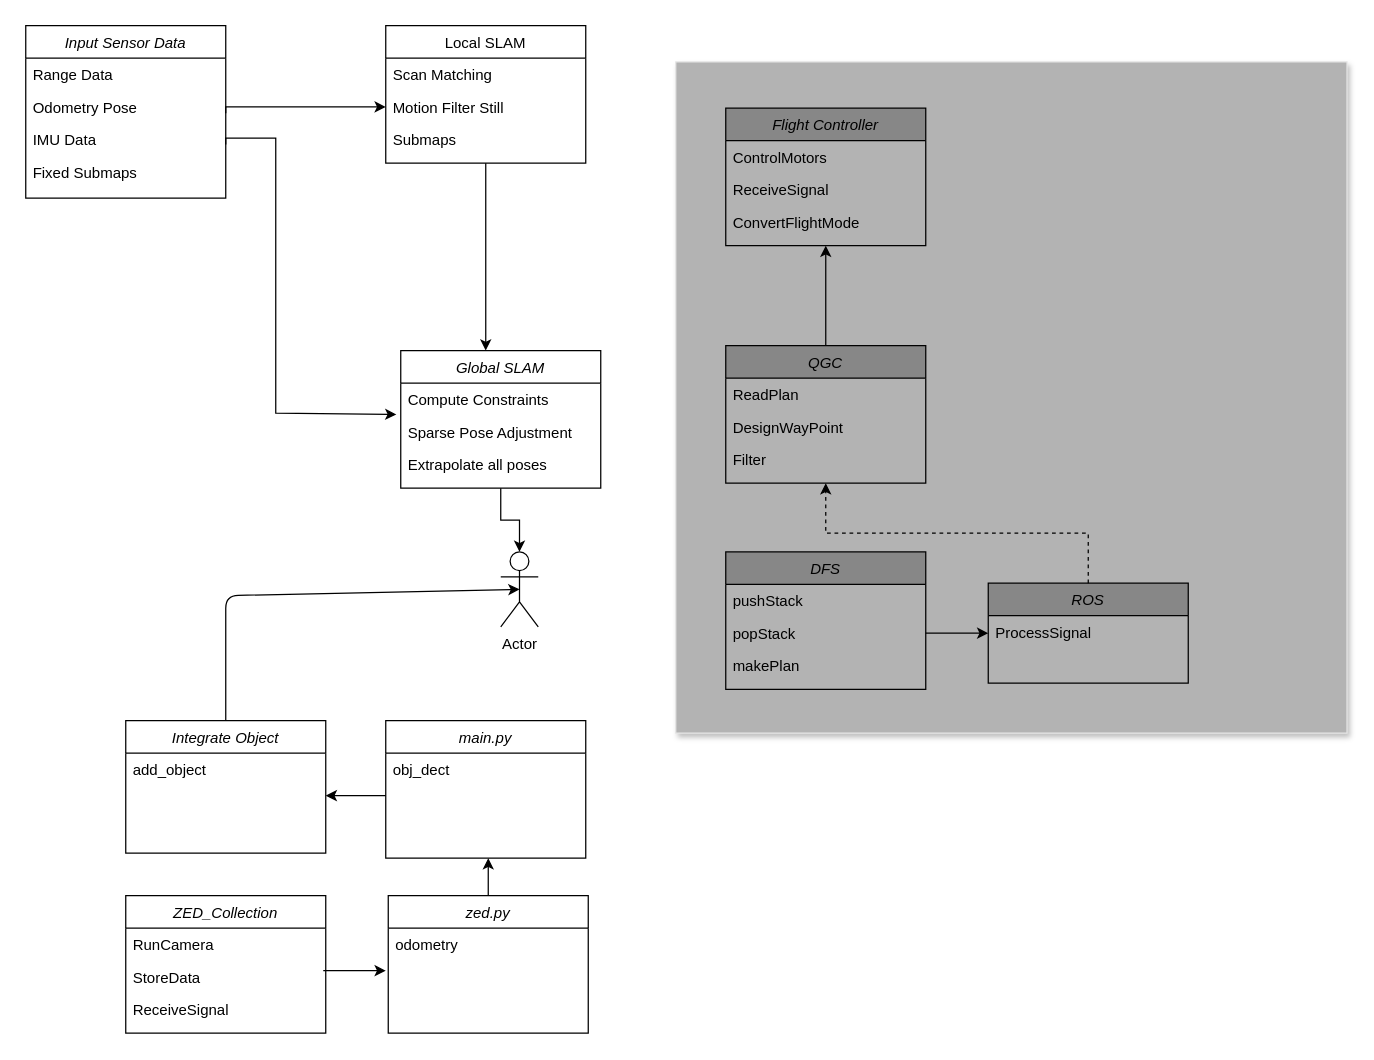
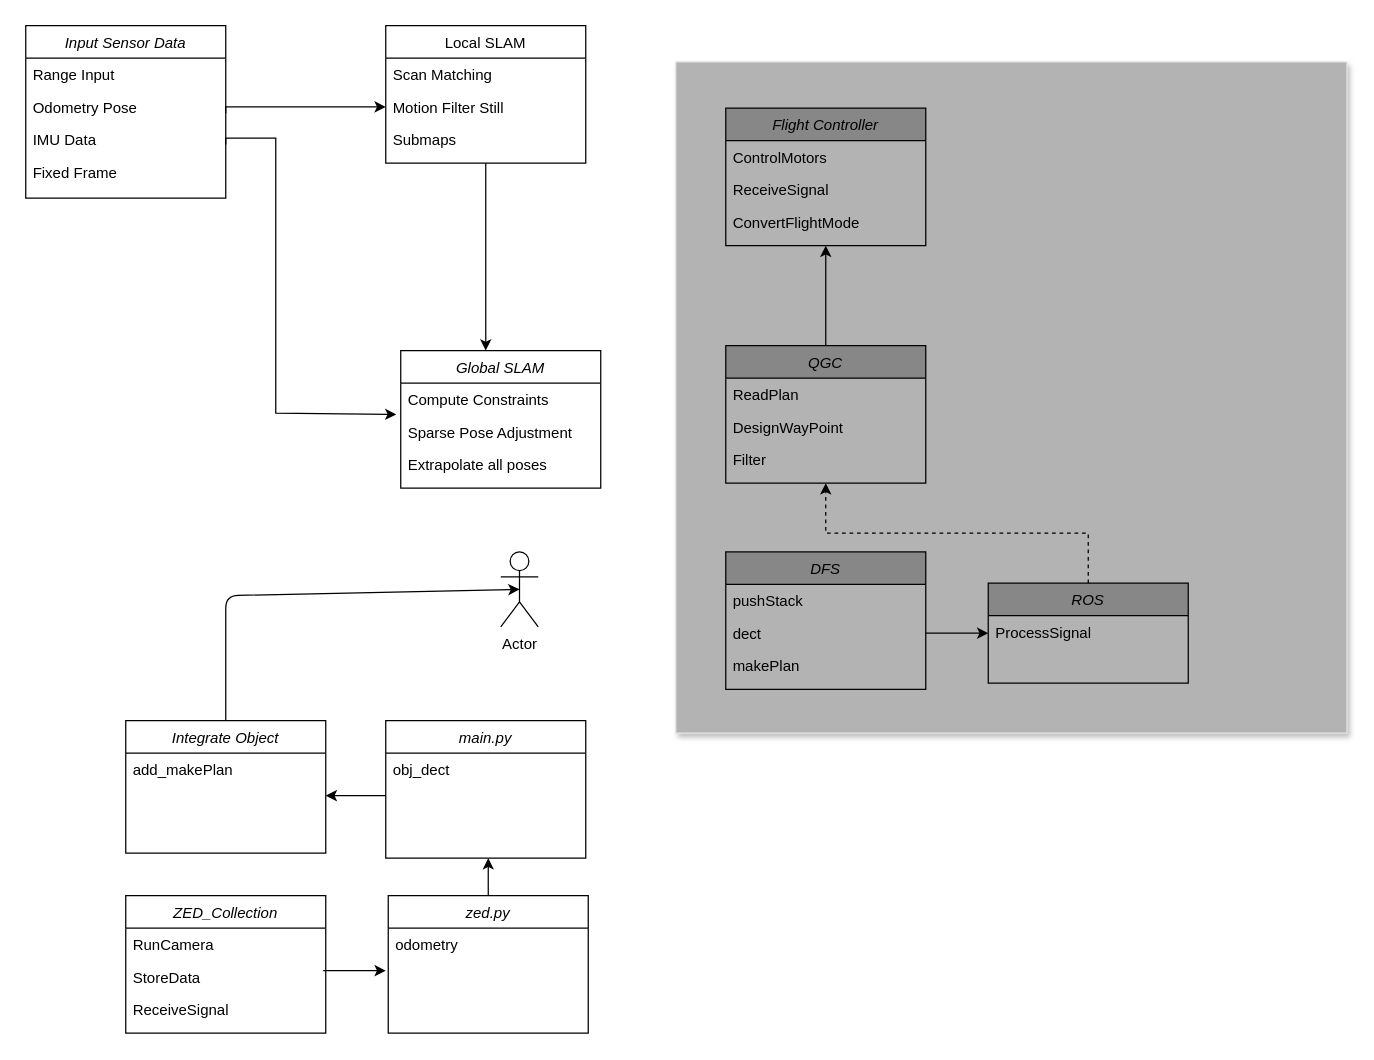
(73, 75) -> (77, 75)
(83, 173) -> (75, 173)
(507, 520) -> none
(766, 634) -> (749, 634)
(175, 770) -> (181, 770)
